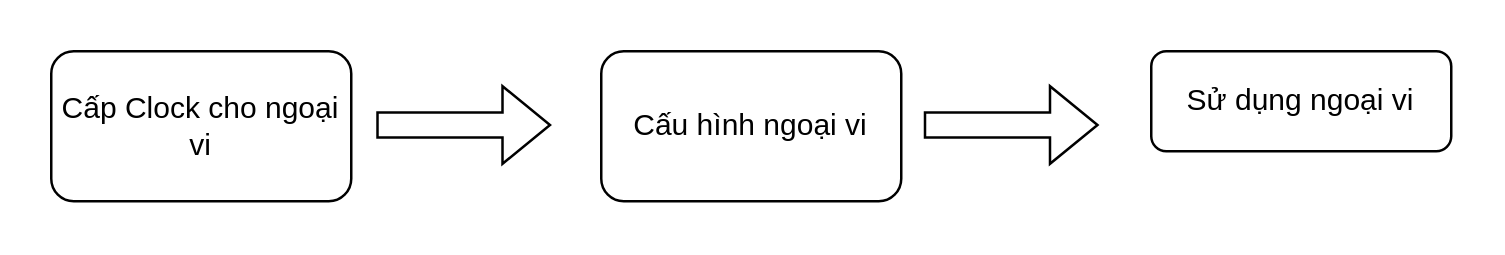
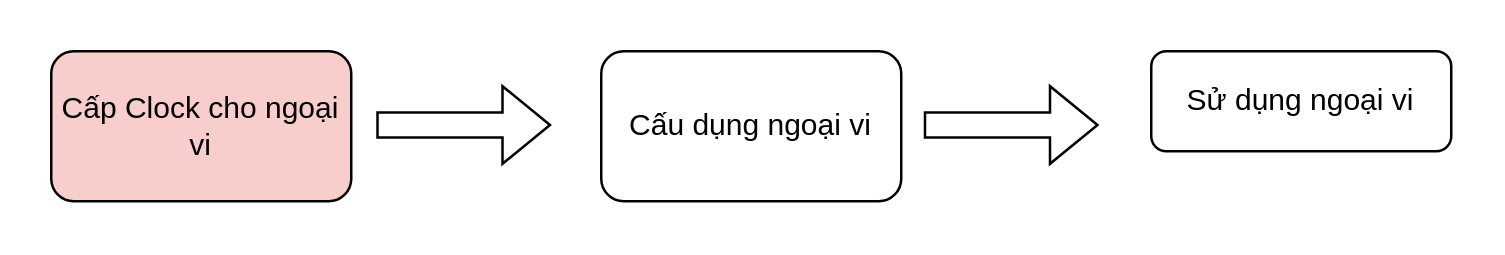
(201, 126) -> (201, 126)
(751, 126) -> (751, 126)
